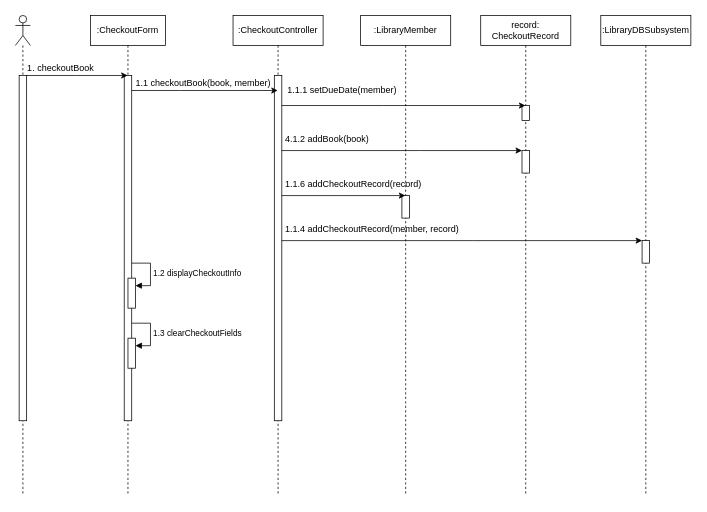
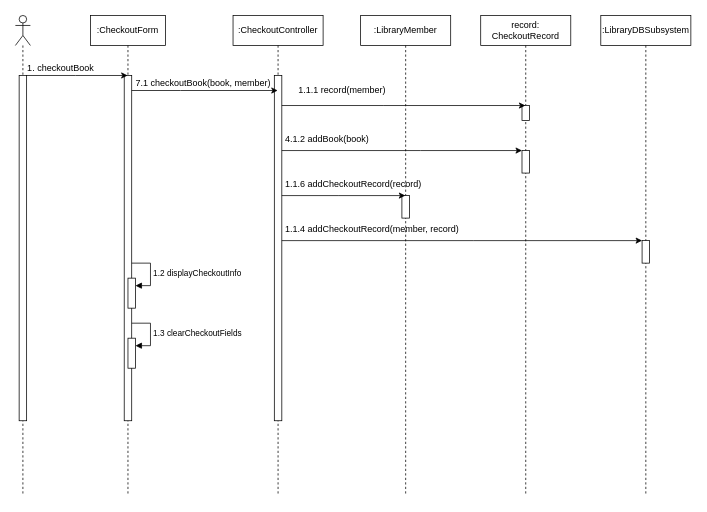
(203, 83) -> (203, 83)
(342, 90) -> (342, 90)
